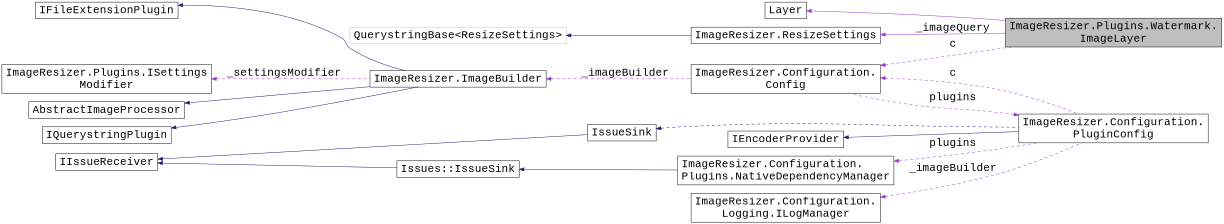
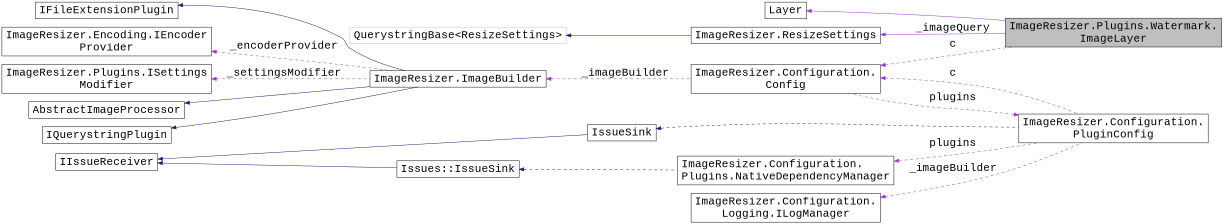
none -> (107, 42)
(786, 139) -> none
(601, 170) -> (601, 170)
